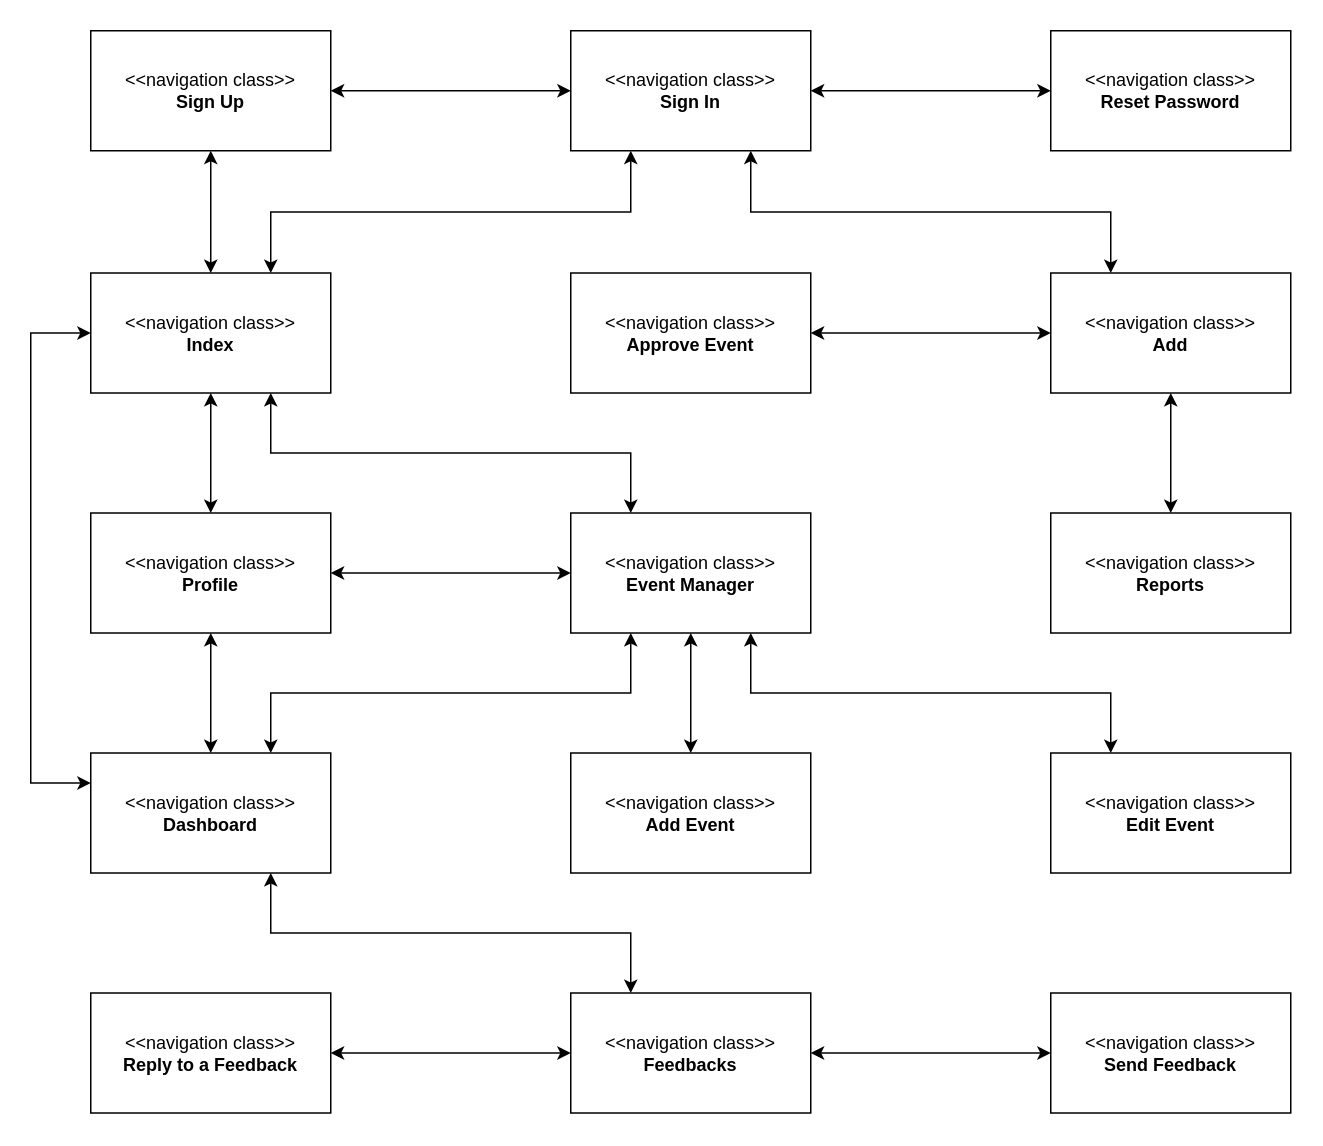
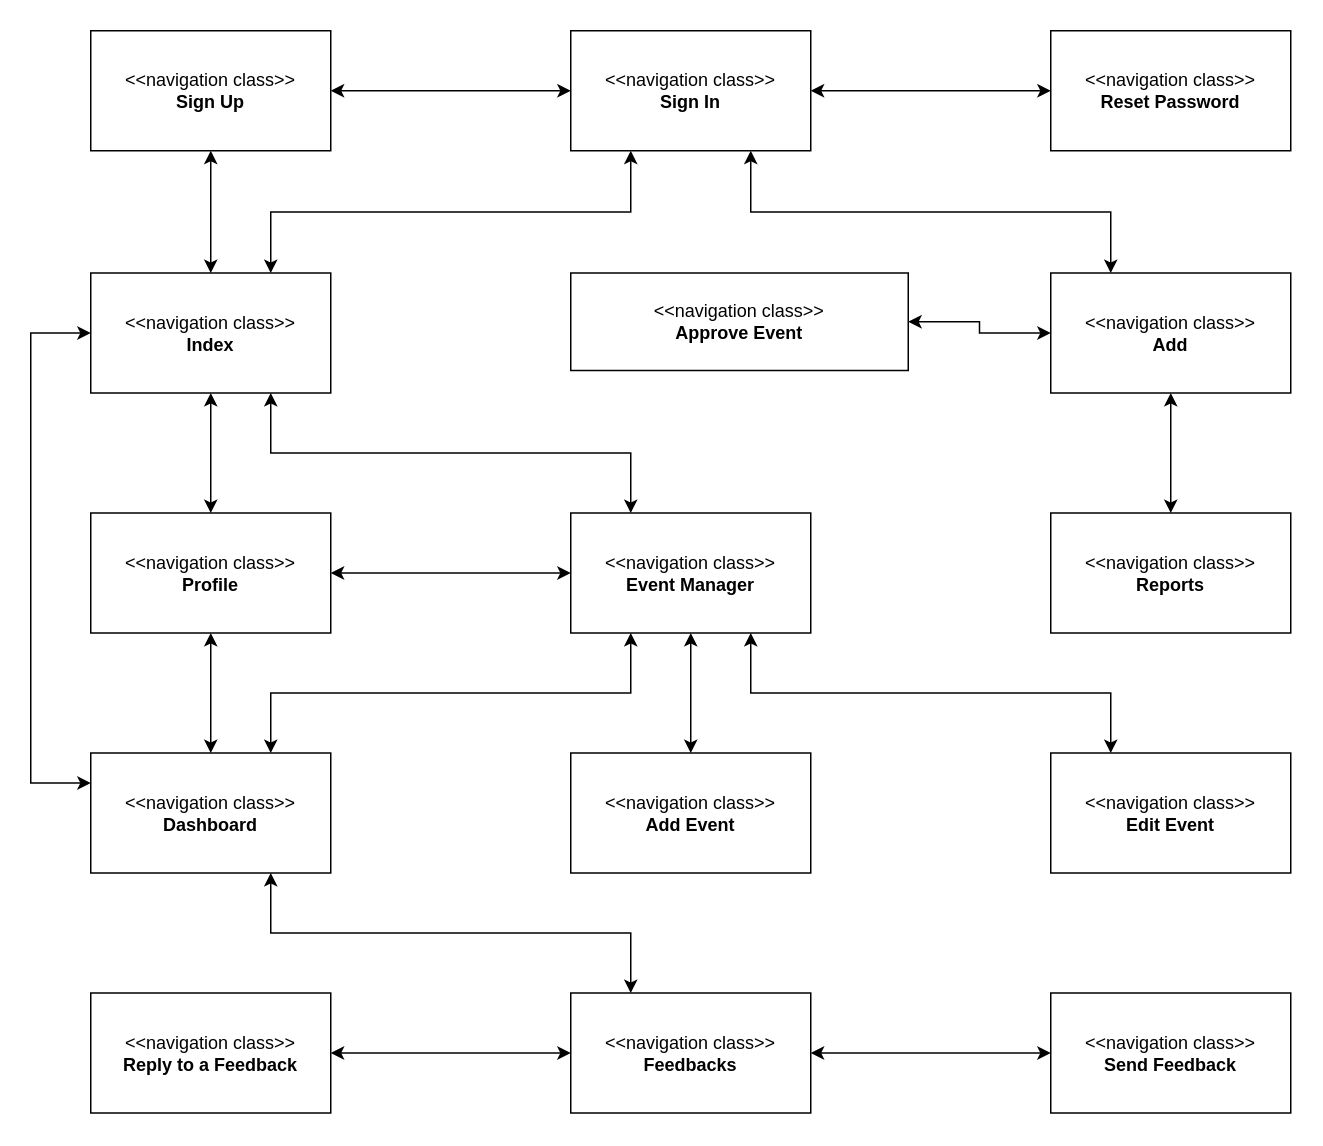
(691, 333) -> (740, 322)
